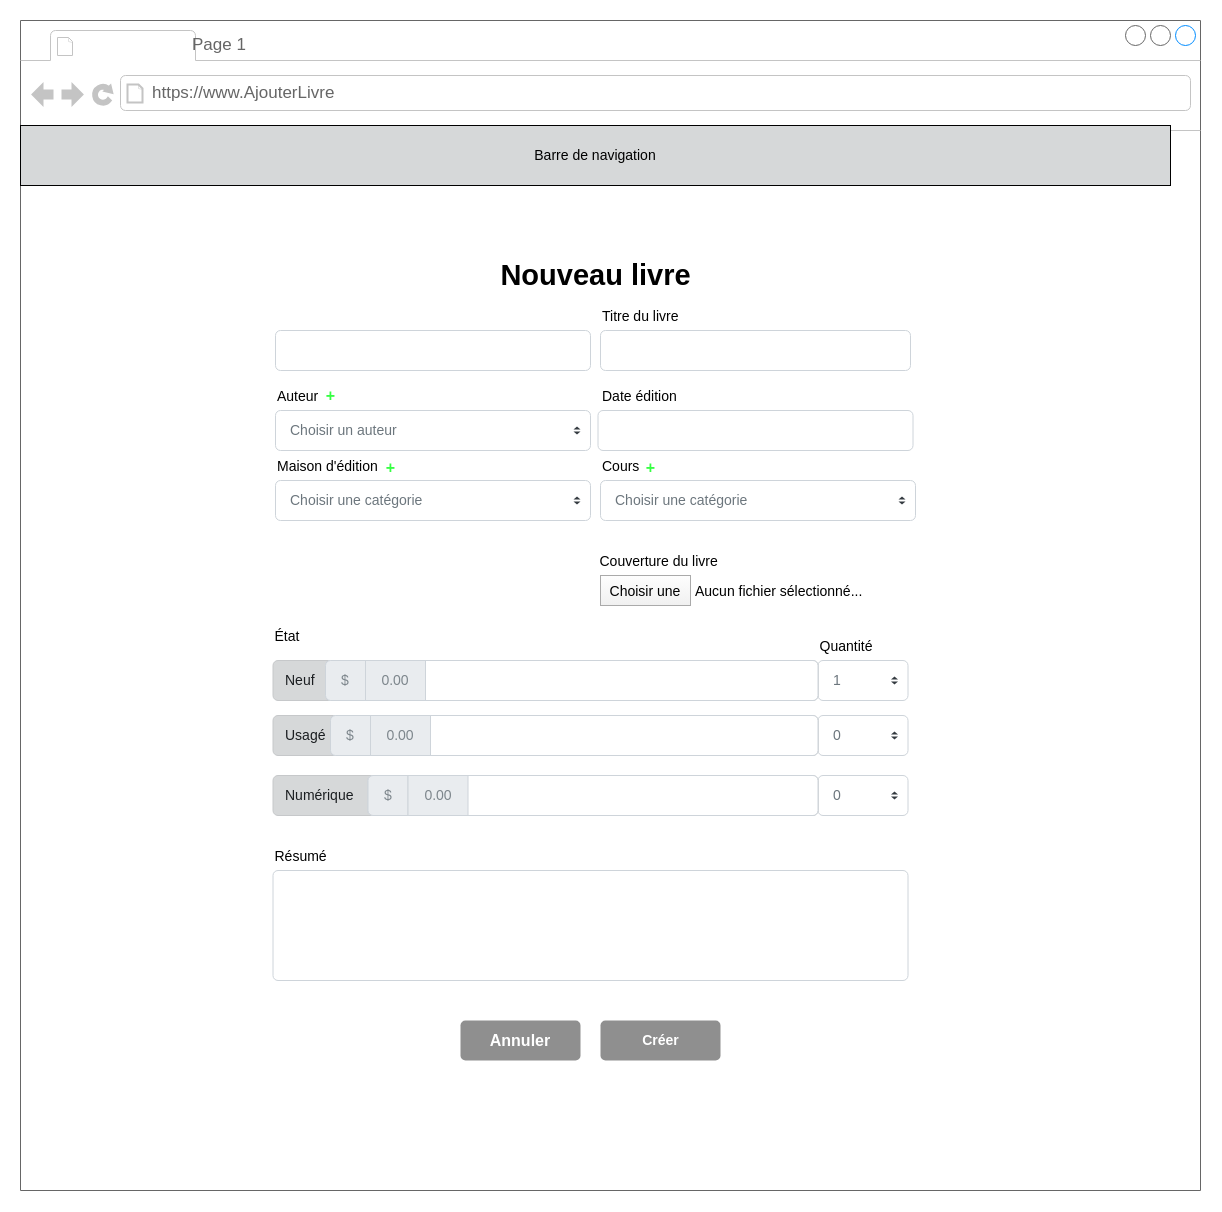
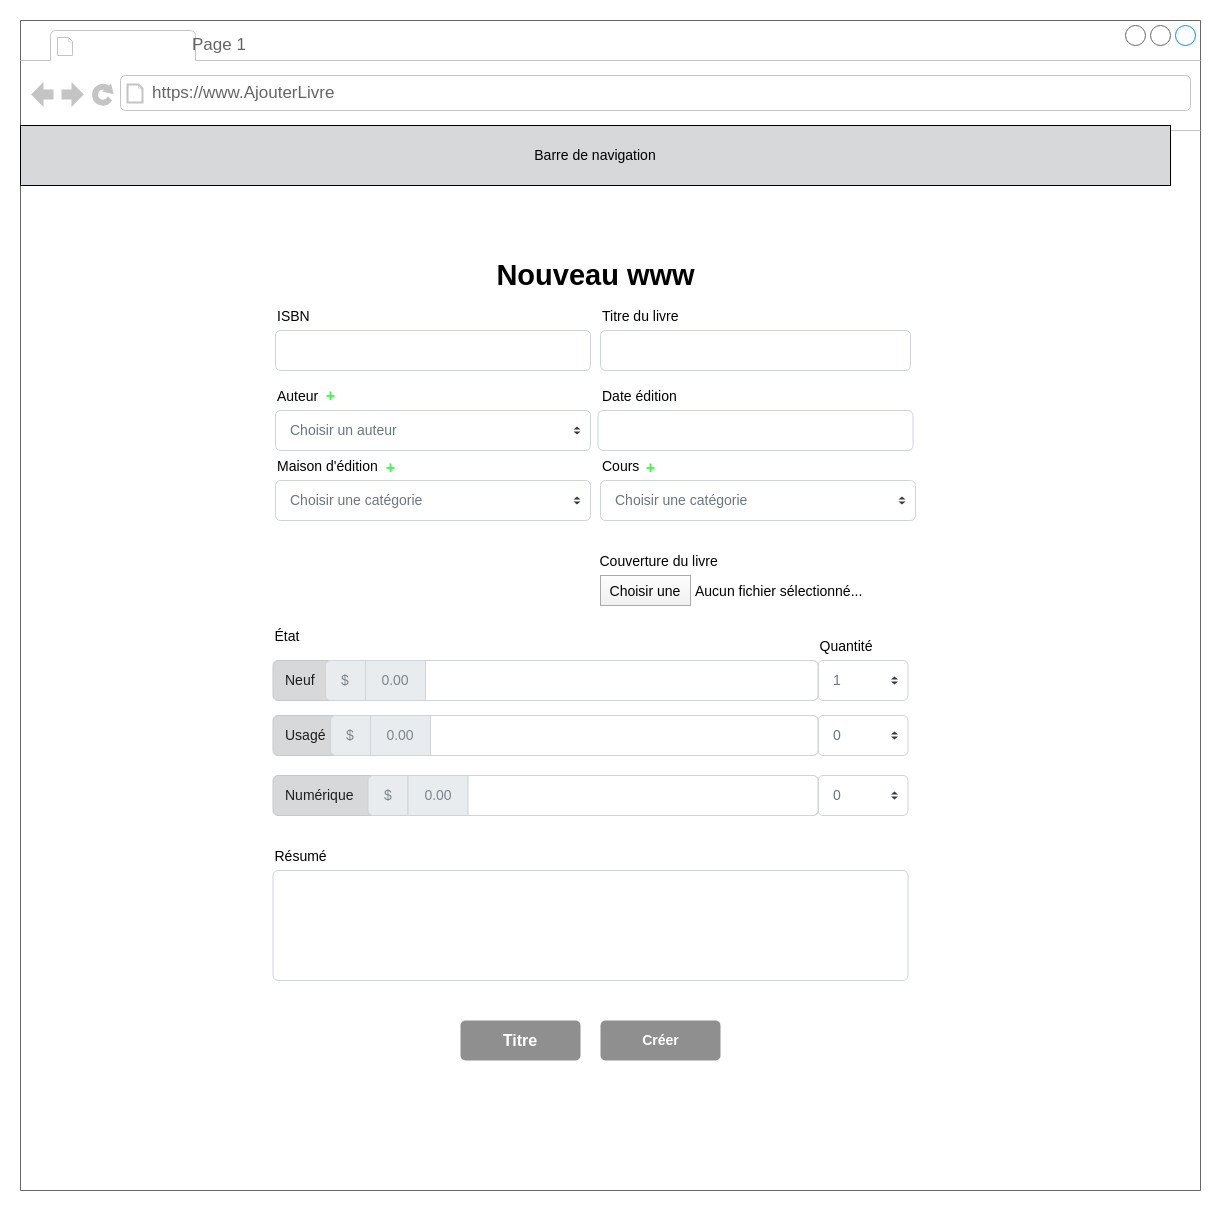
(596, 276) -> (596, 276)
none -> (326, 316)
(521, 1041) -> (521, 1041)
